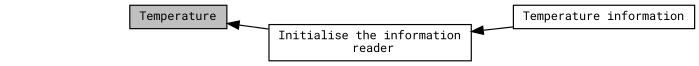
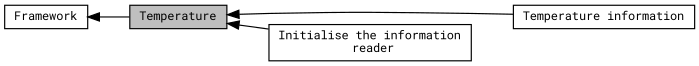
none -> (46, 17)
(498, 29) -> (376, 12)
